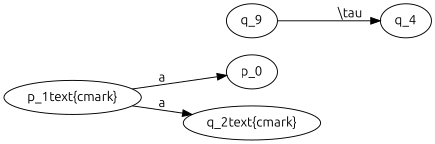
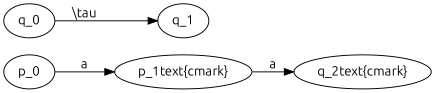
(252, 21) -> (29, 21)
(406, 21) -> (183, 21)
(175, 83) -> (80, 72)
